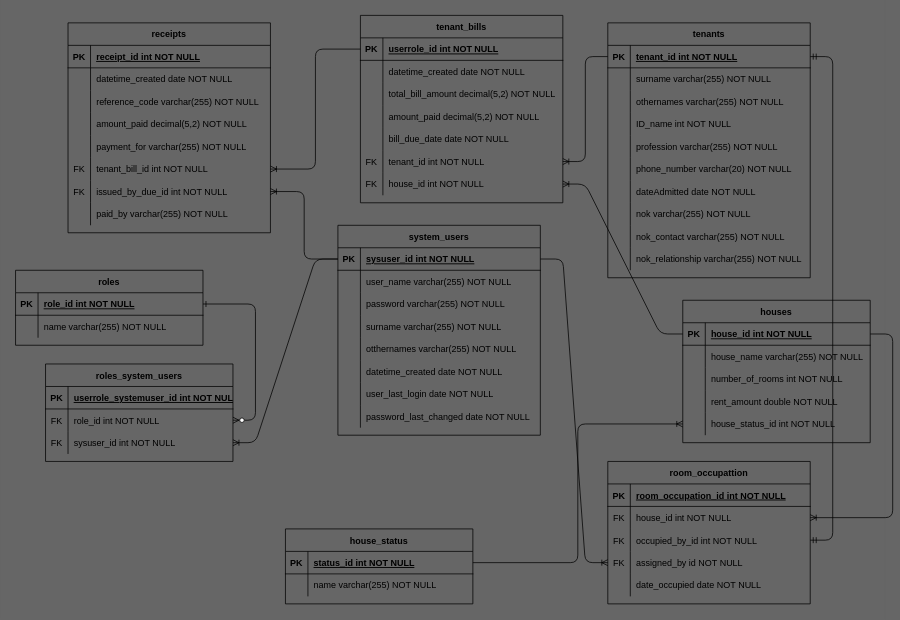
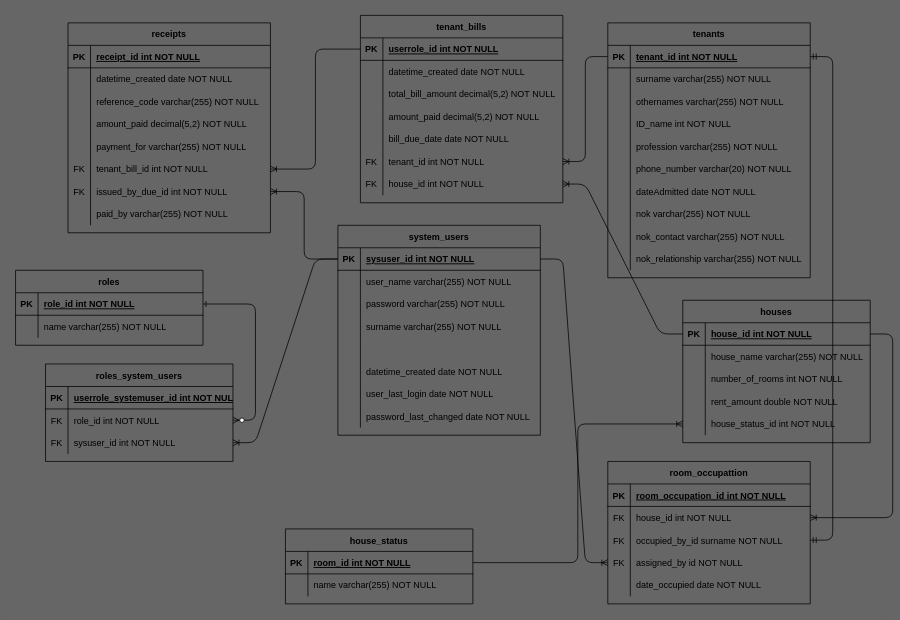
(450, 349) -> none
(697, 541) -> (708, 541)
(364, 563) -> (359, 563)
